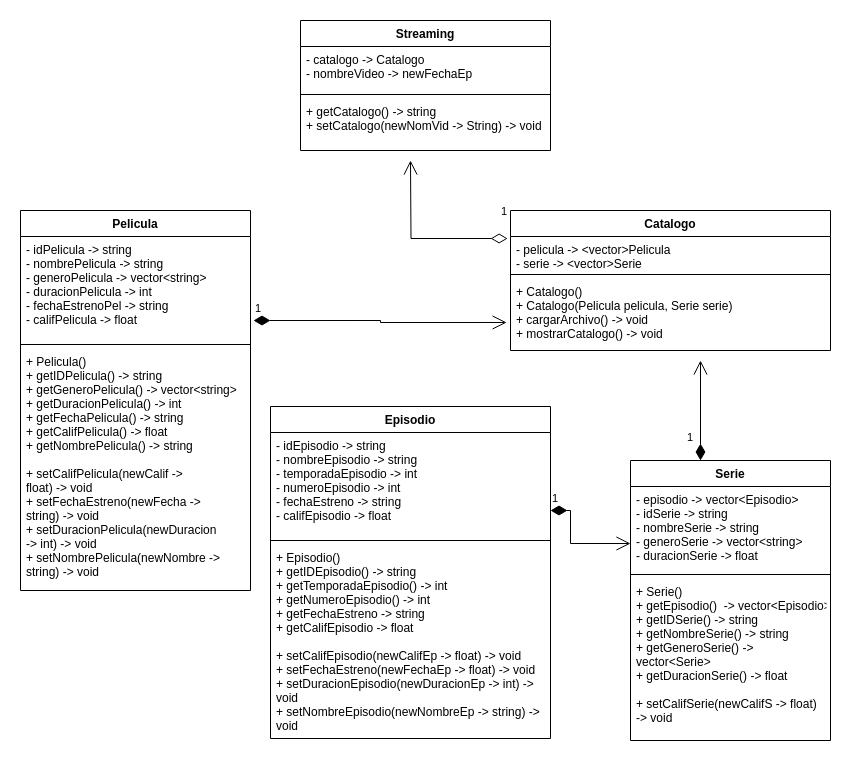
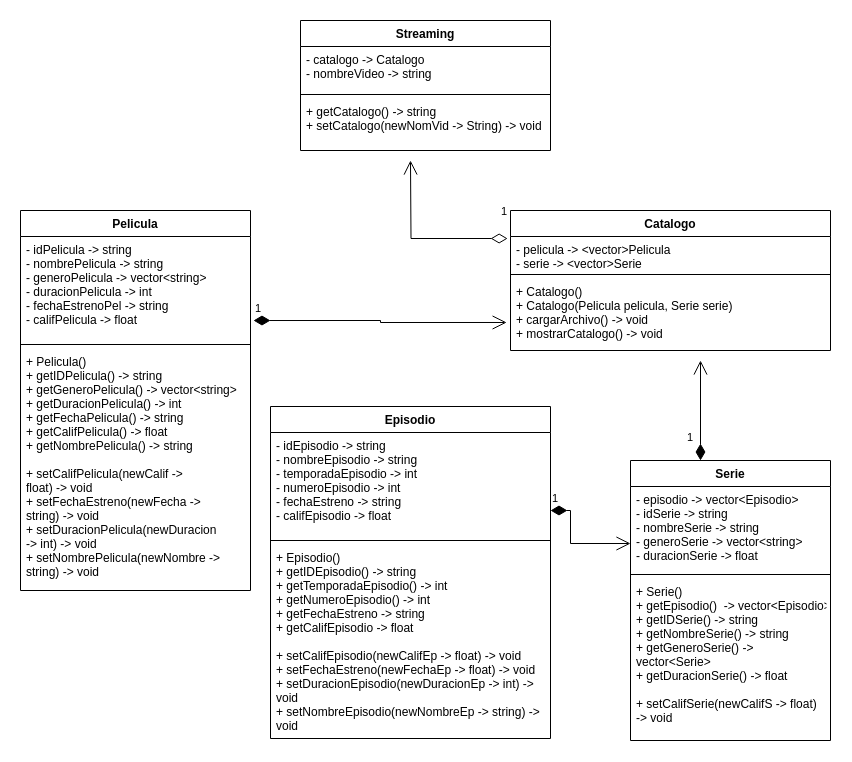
(372, 60) -> (372, 60)
